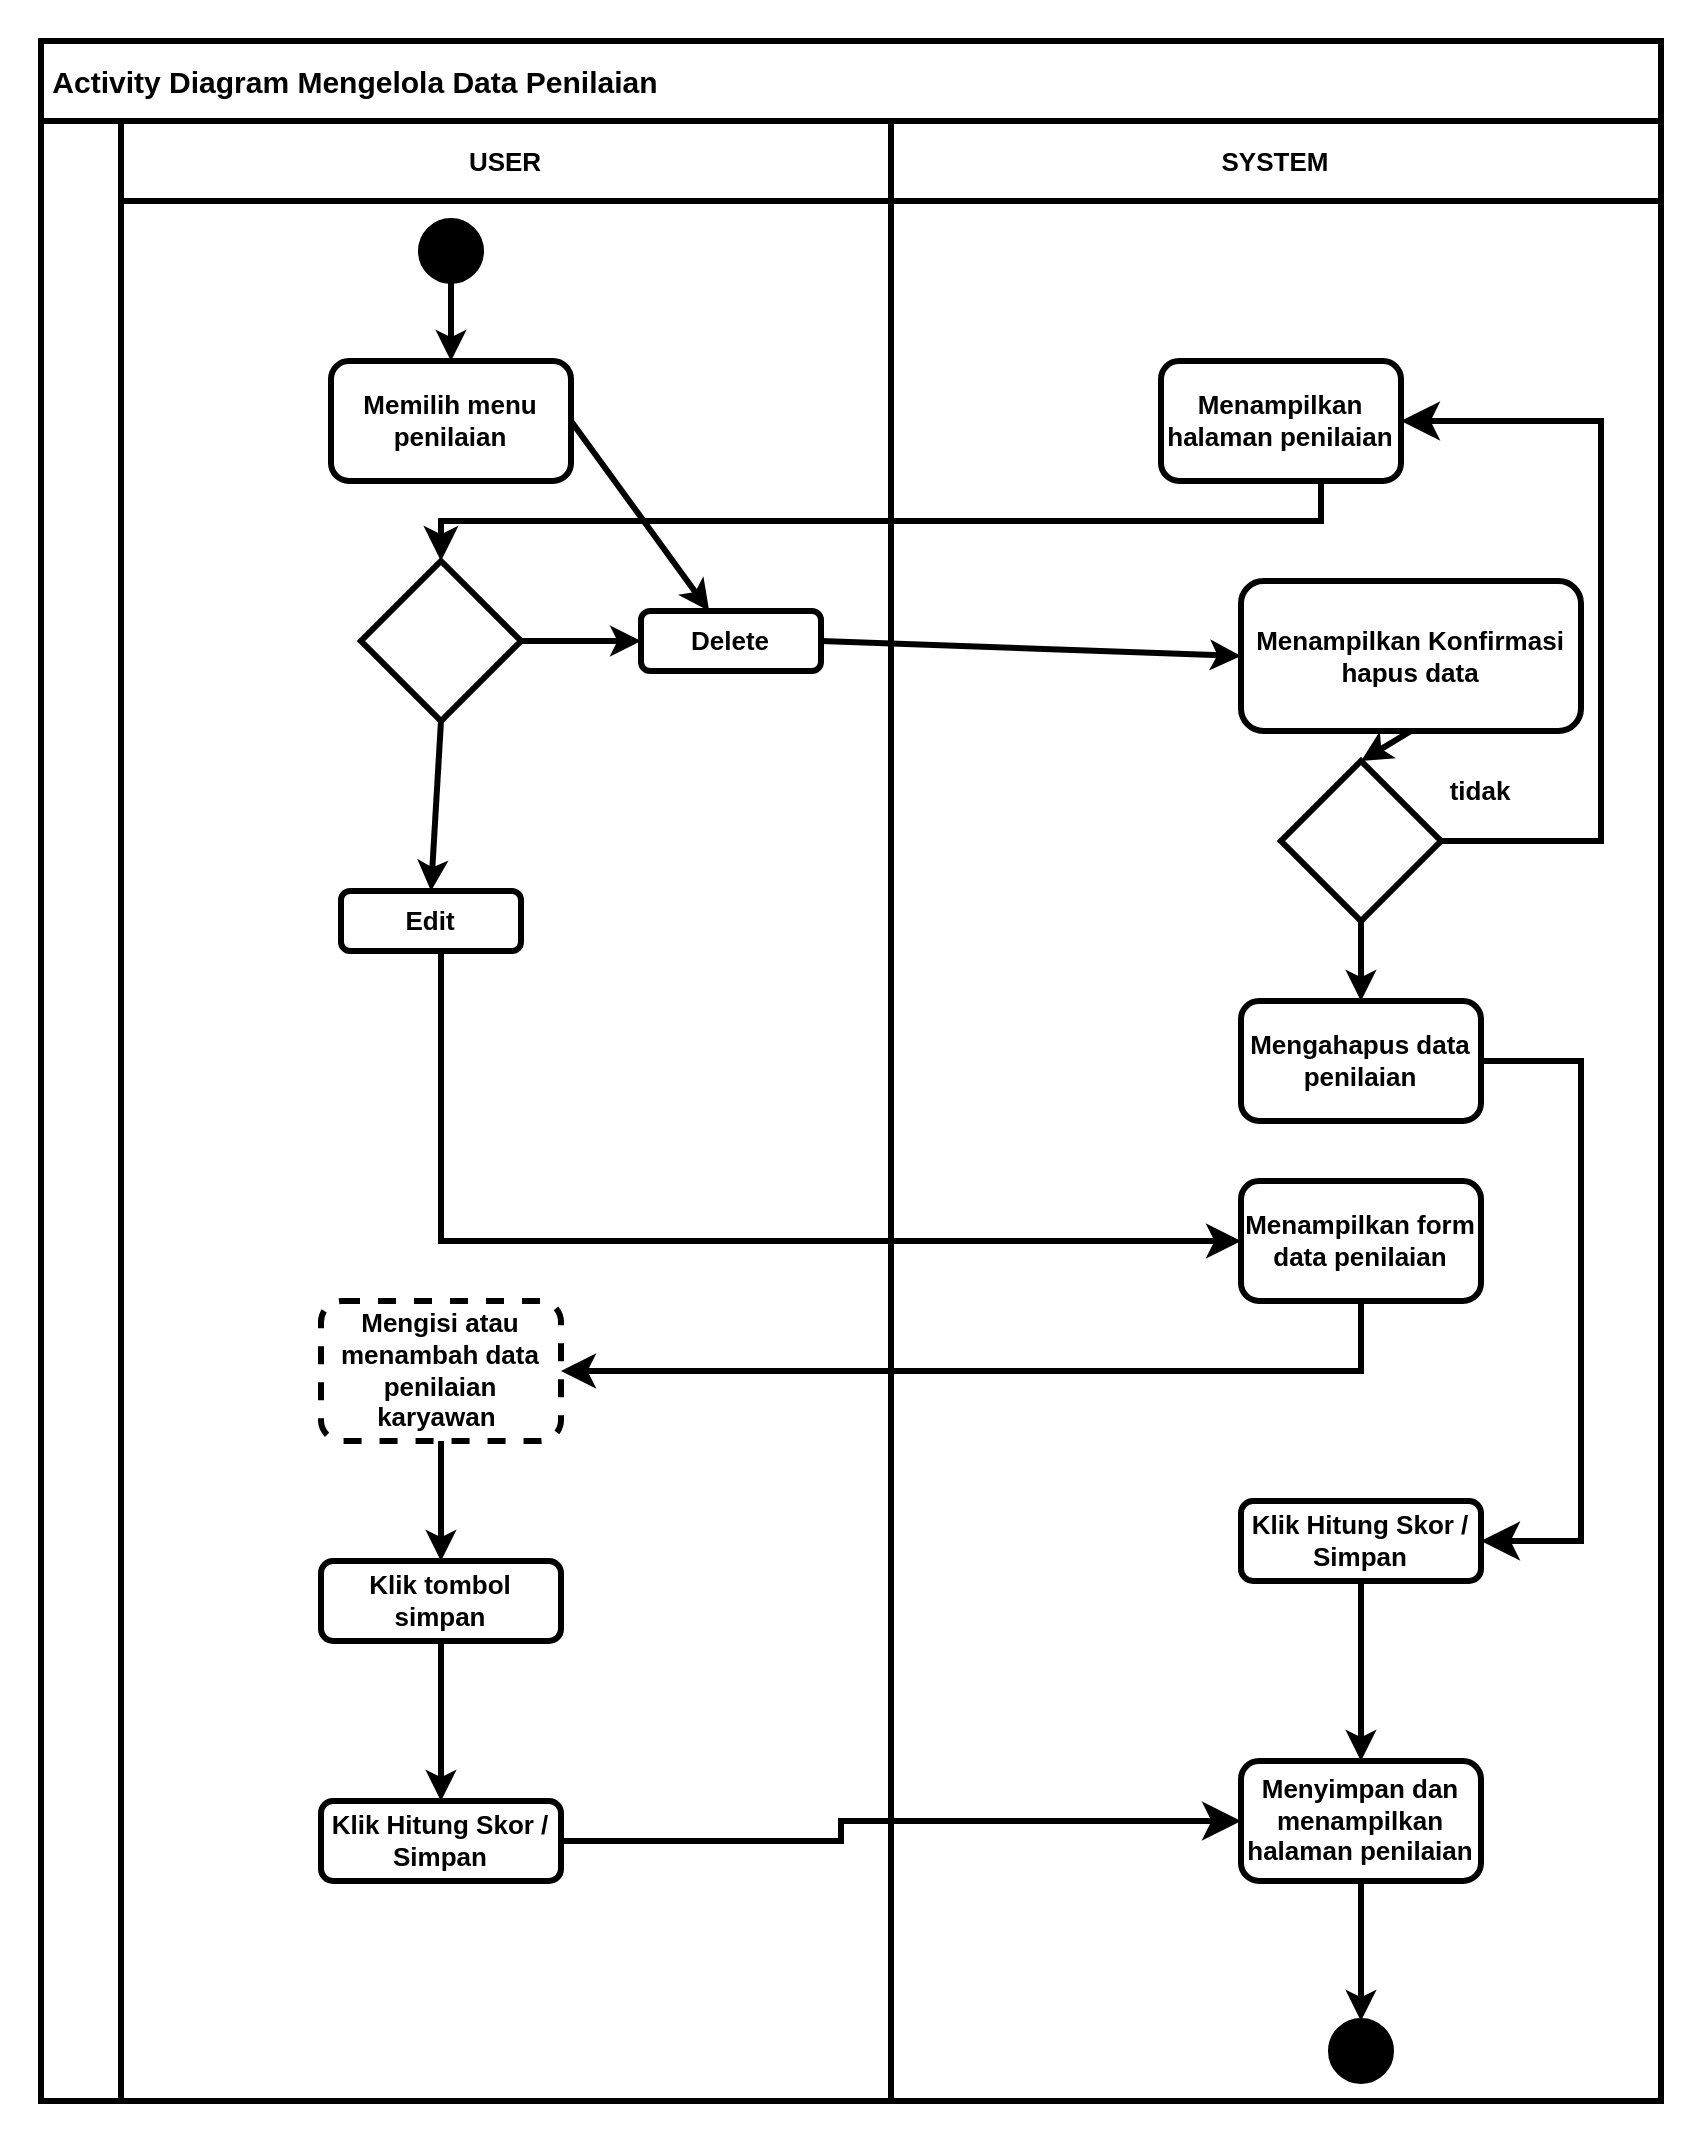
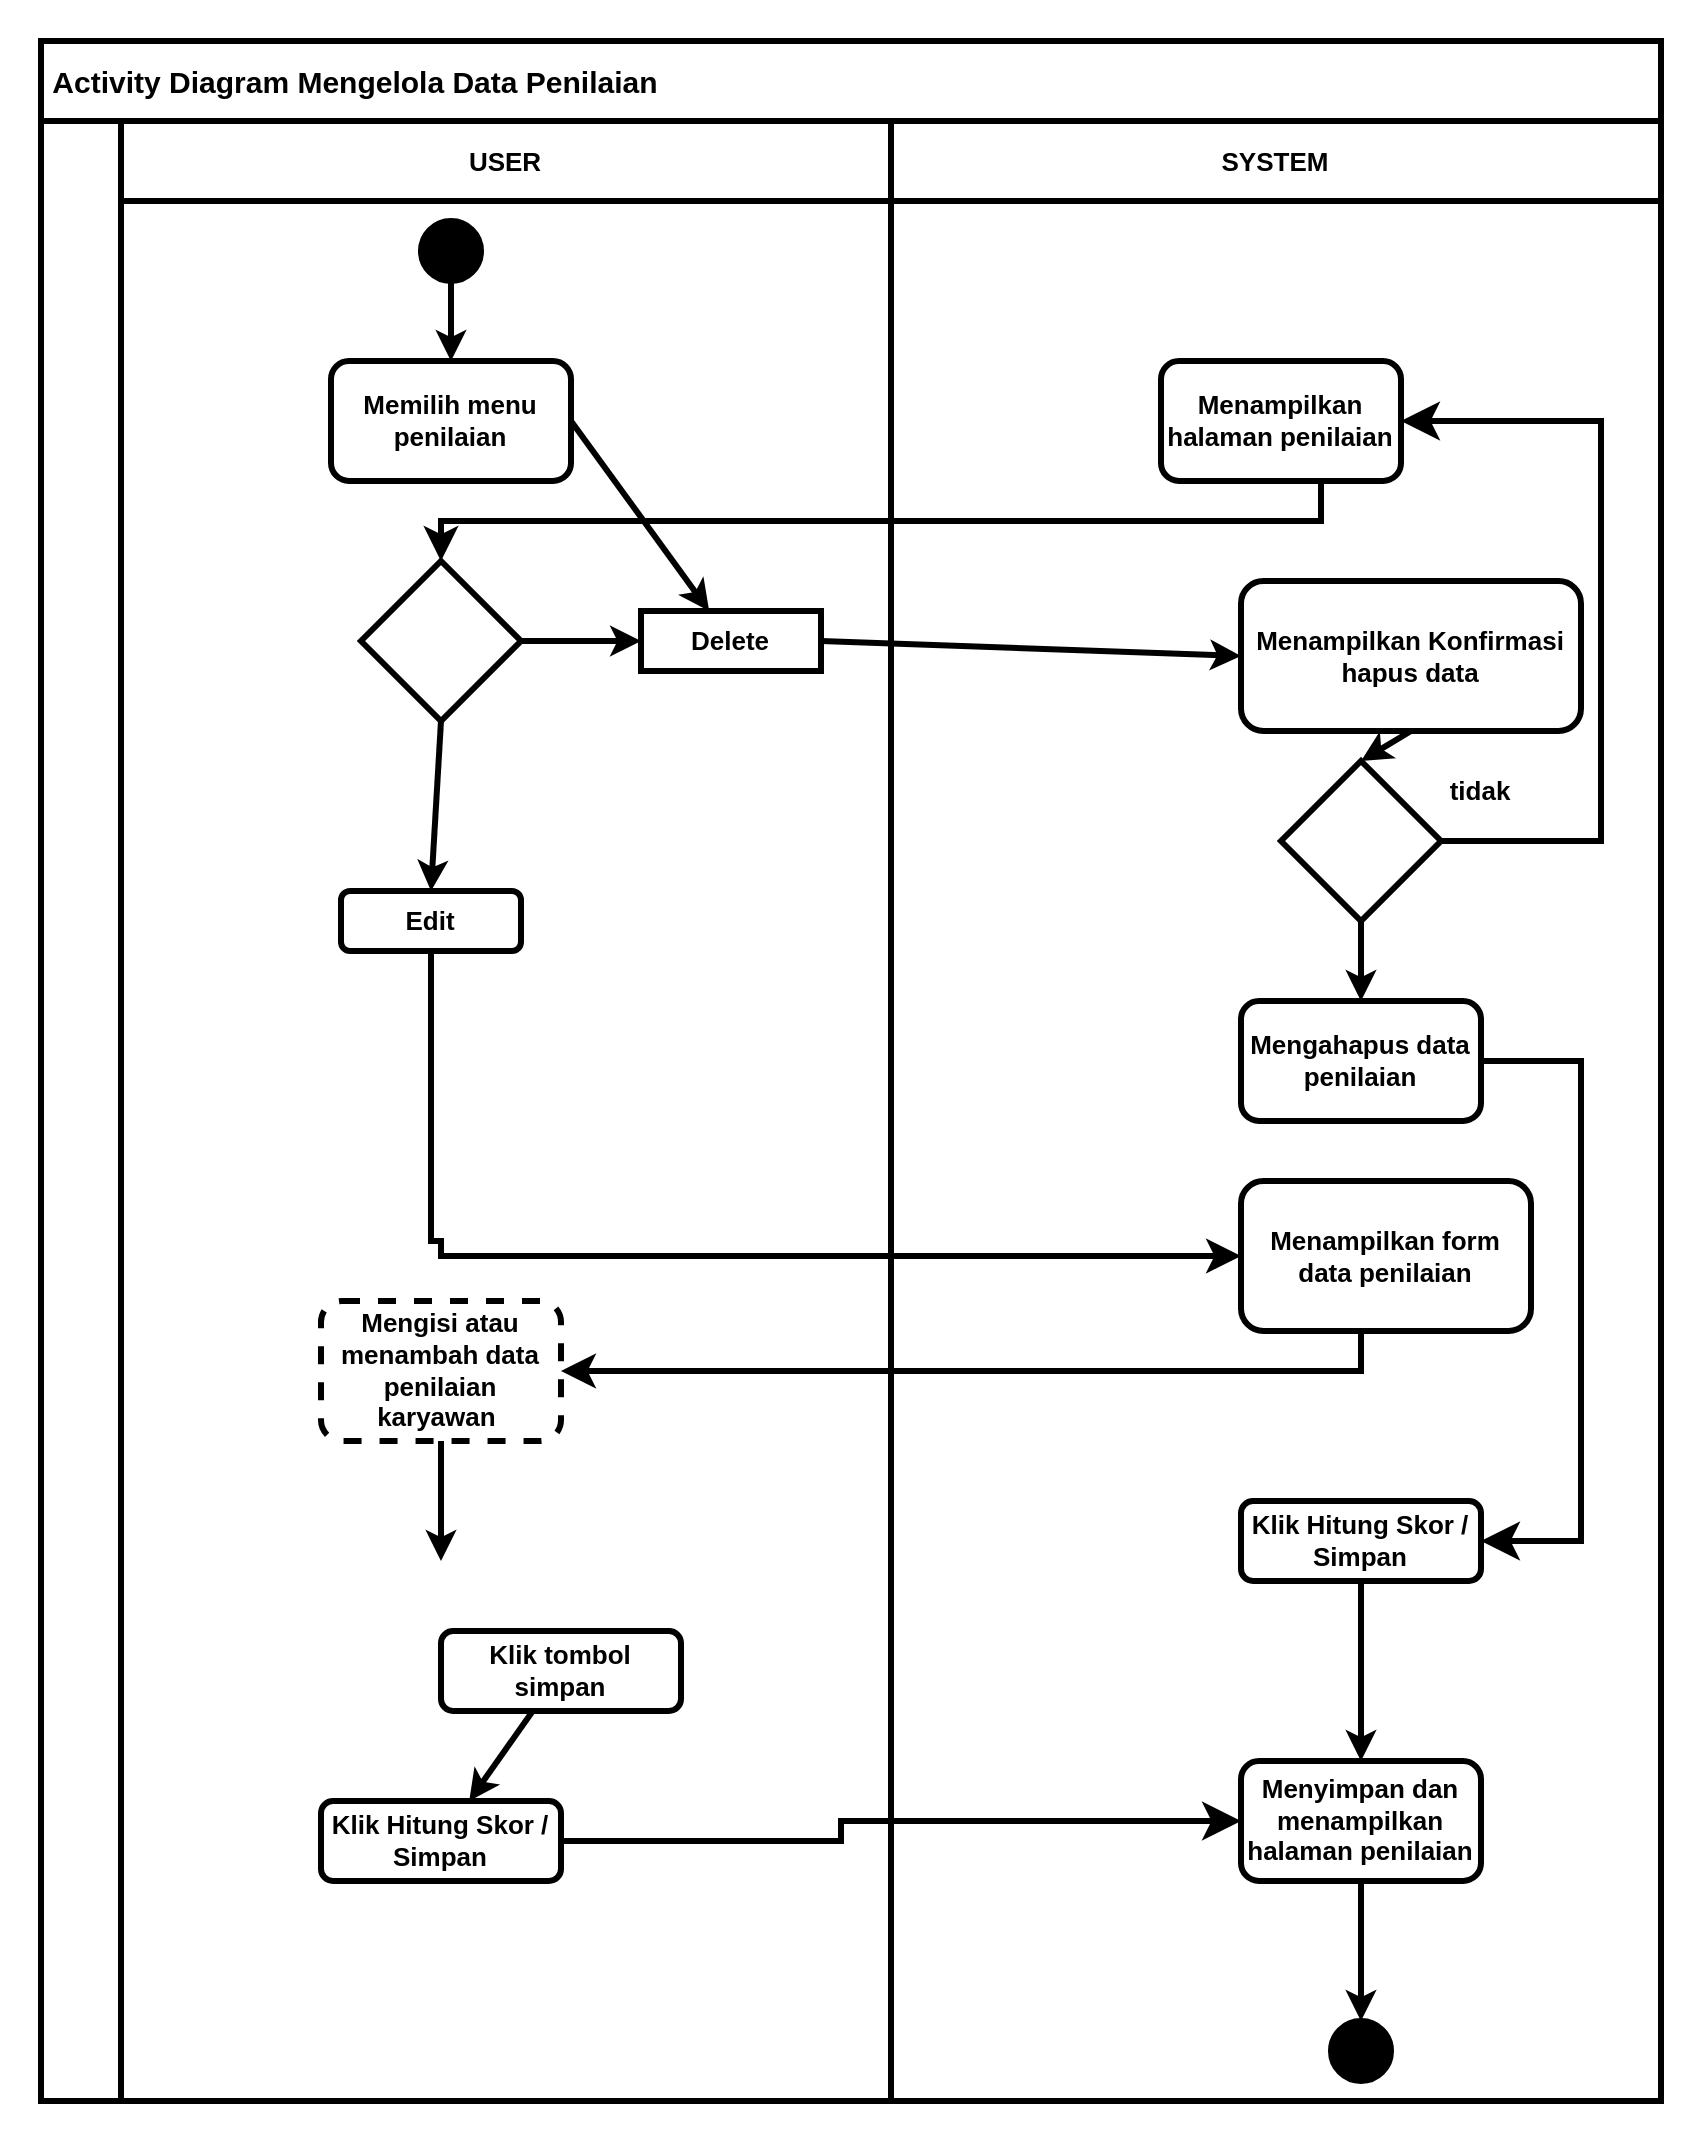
(731, 641) -> (731, 641)
(1361, 1241) -> (1386, 1256)
(441, 1601) -> (561, 1671)
